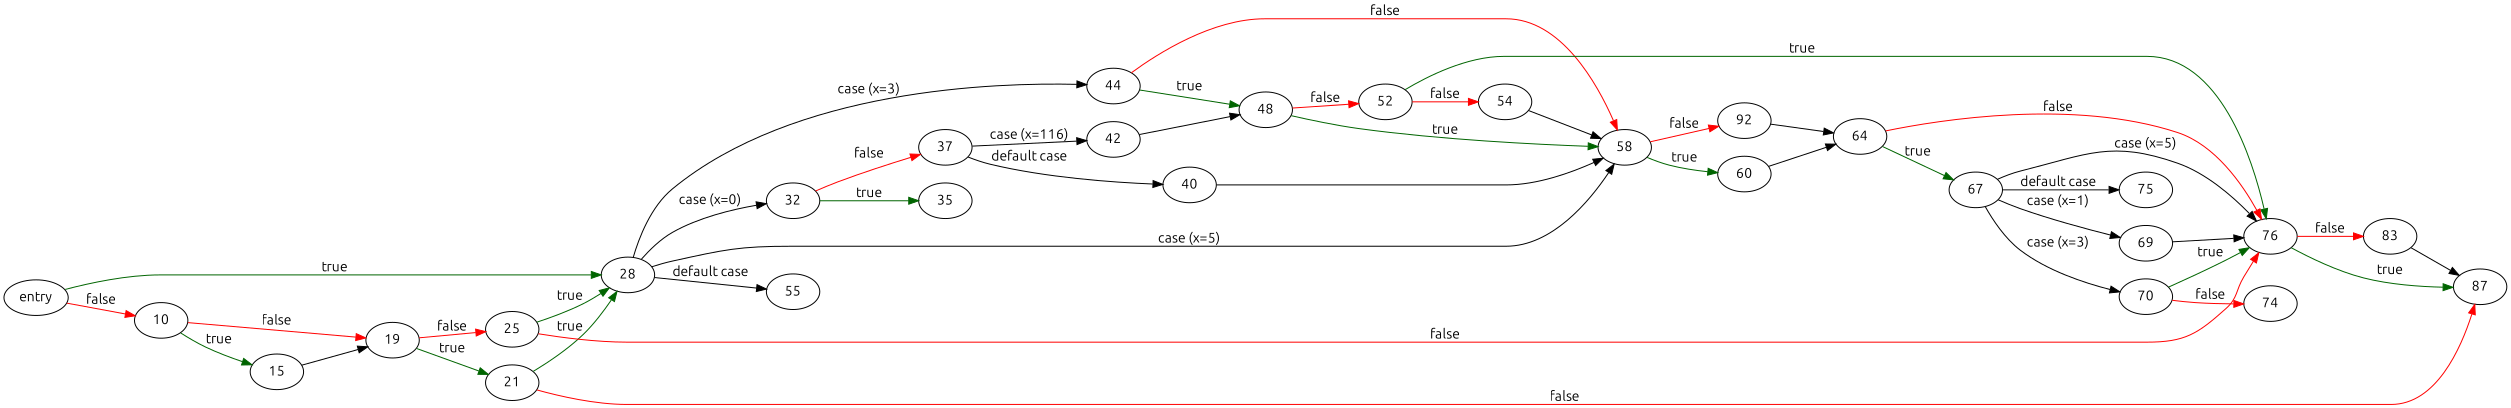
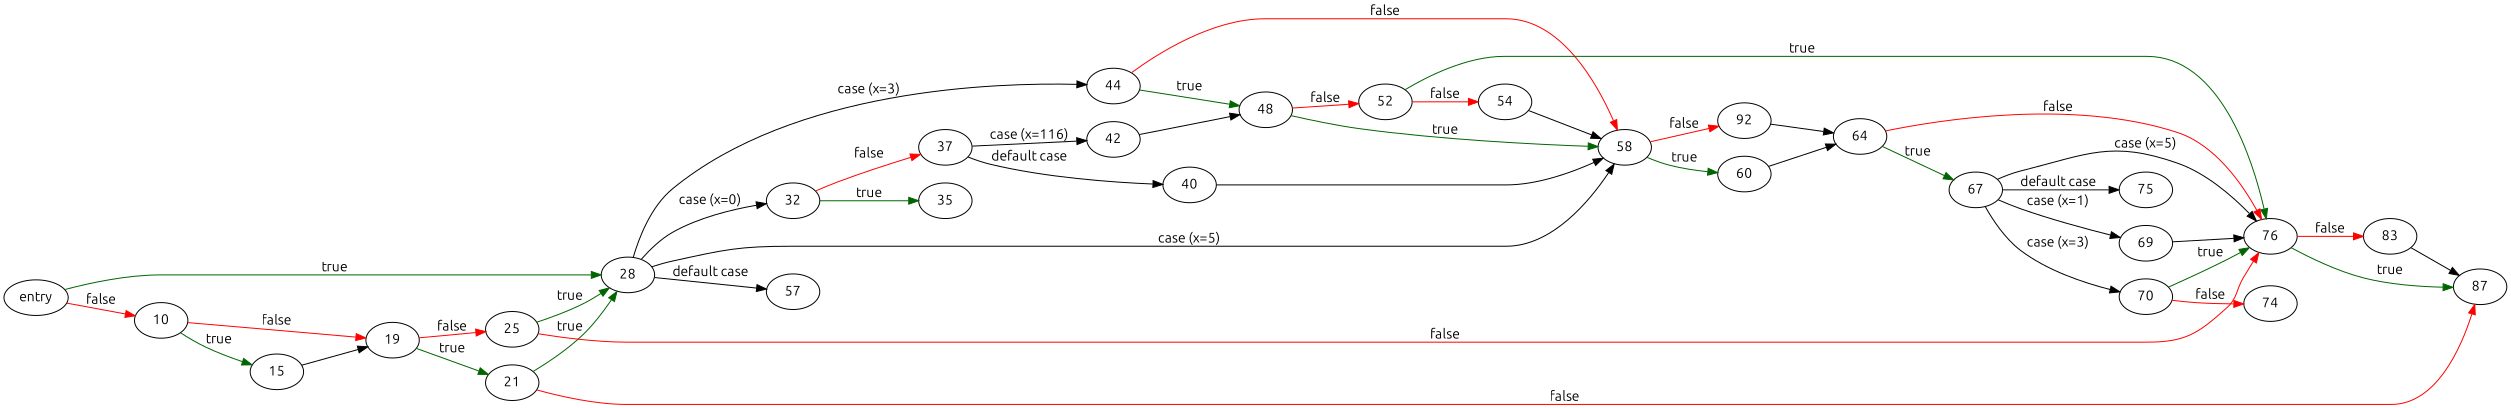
(793, 292) -> (793, 292)
